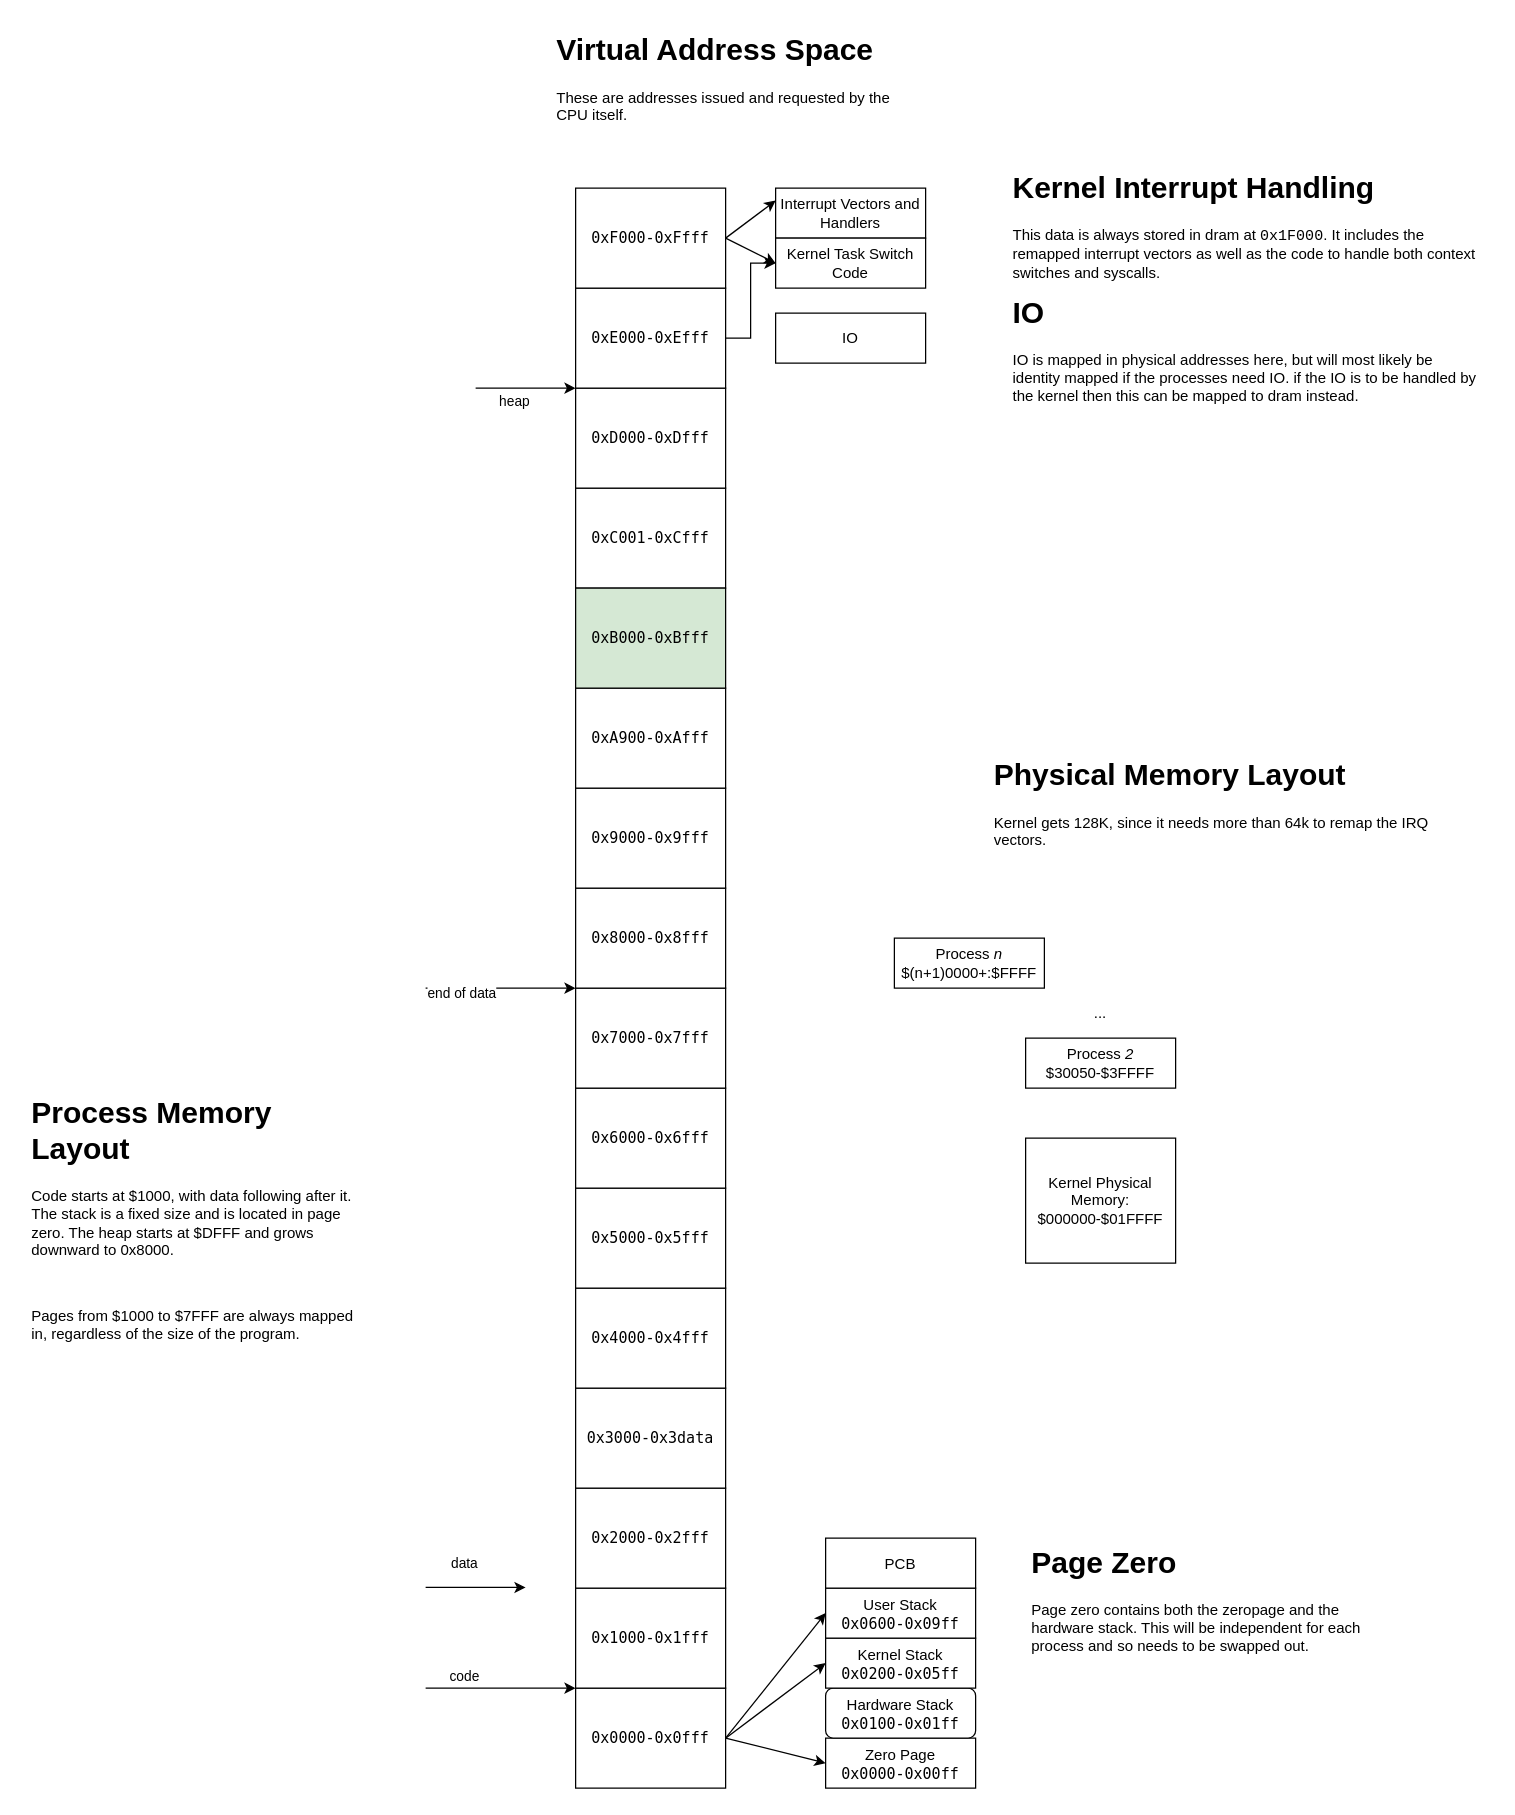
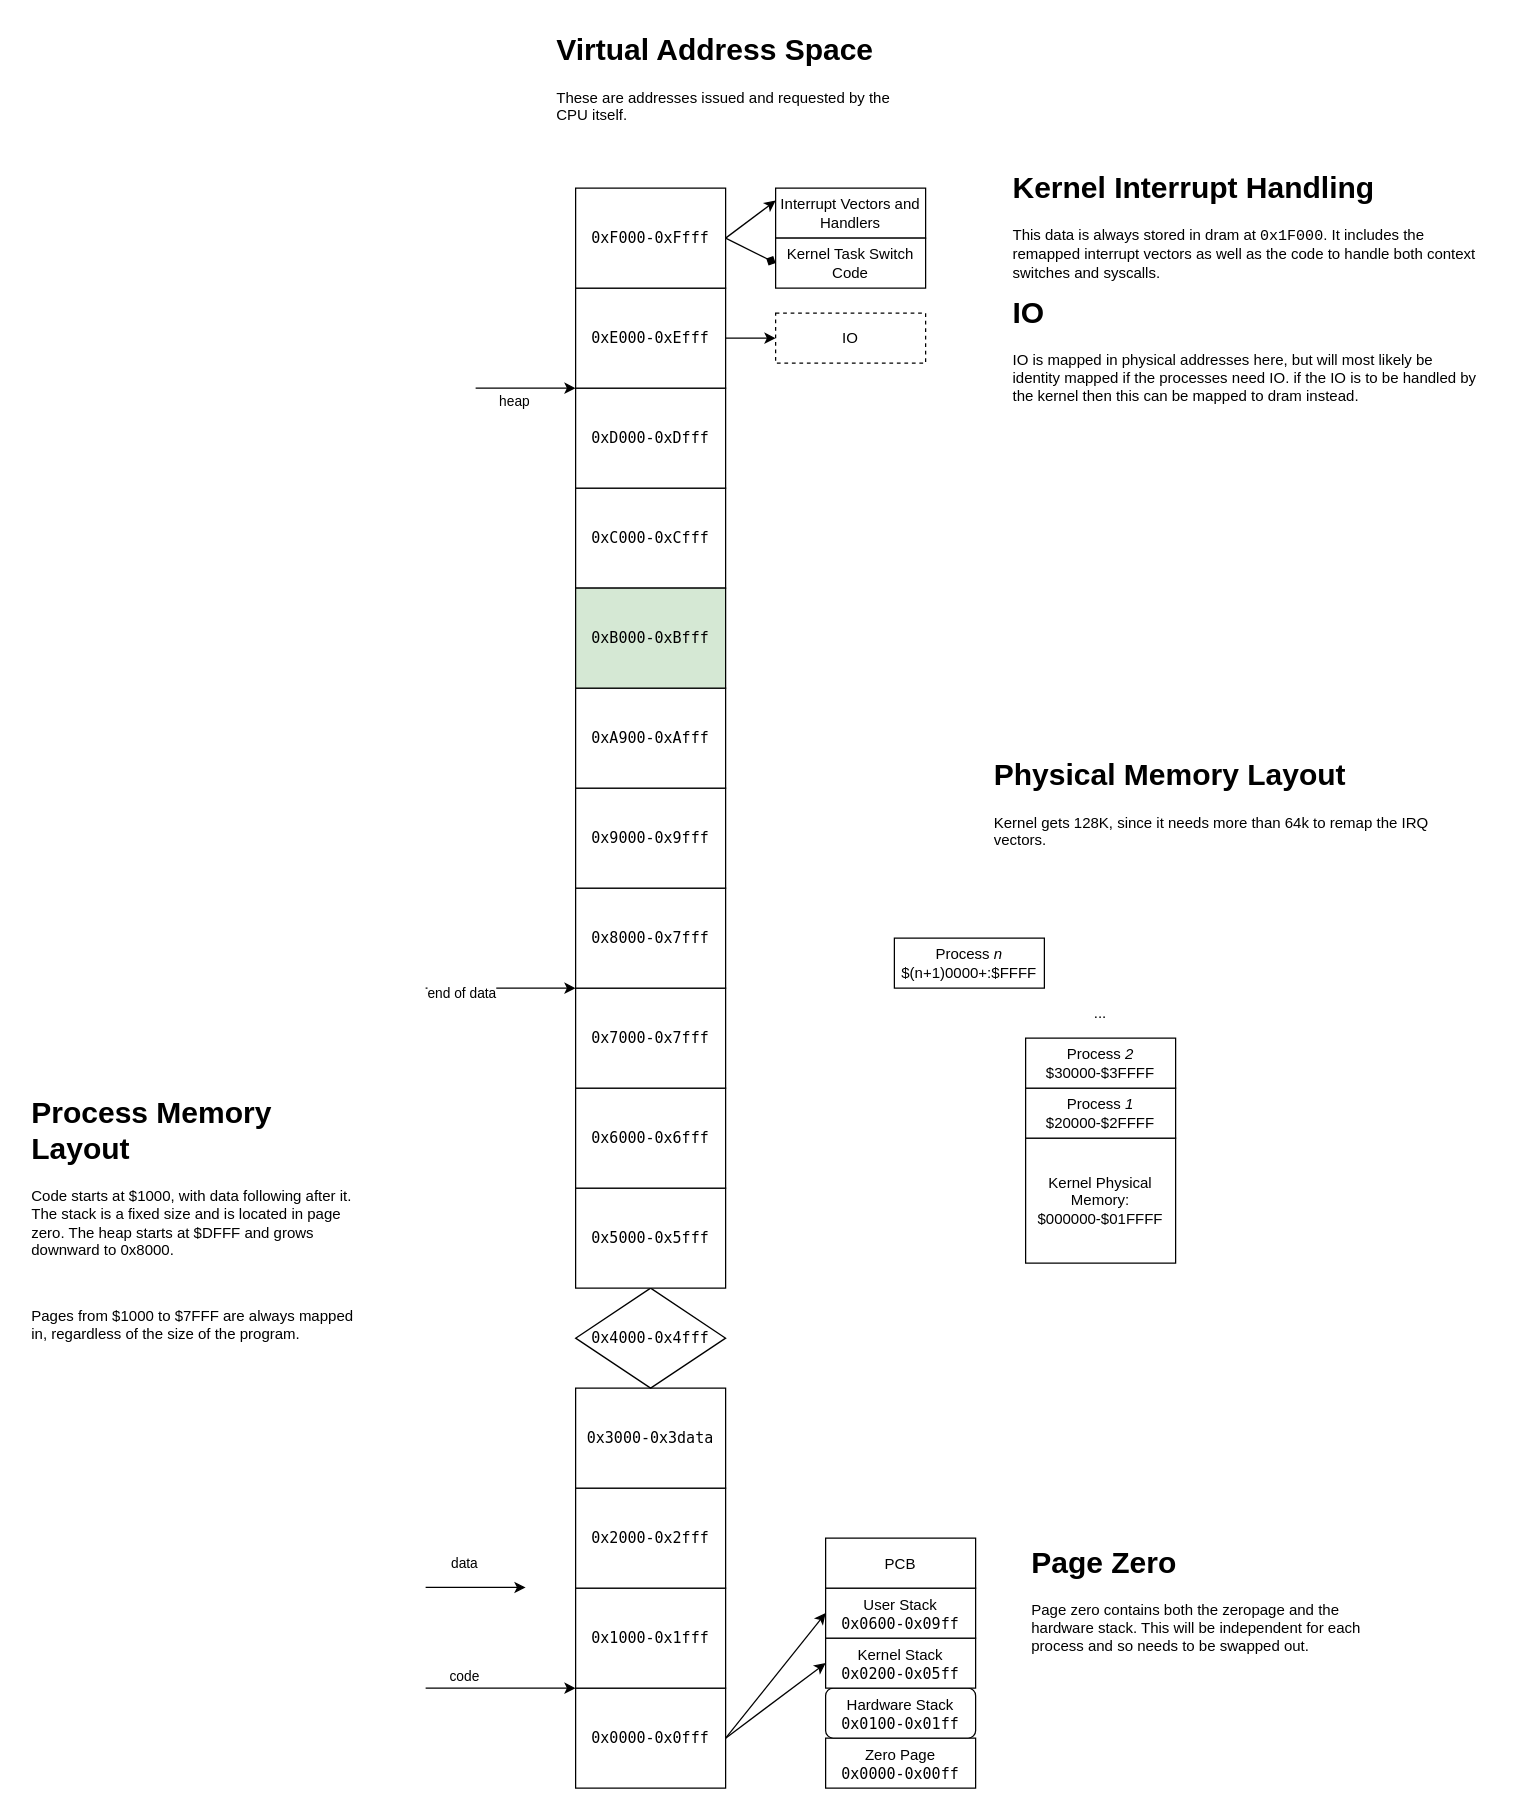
(766, 258) -> (764, 257)
(751, 294) -> (758, 338)
(851, 338) -> (851, 338)
(651, 538) -> (651, 538)
(651, 938) -> (651, 938)
(1101, 1063) -> (1101, 1063)
none -> (1101, 1113)
(651, 1338) -> (651, 1338)
(772, 1750) -> none
